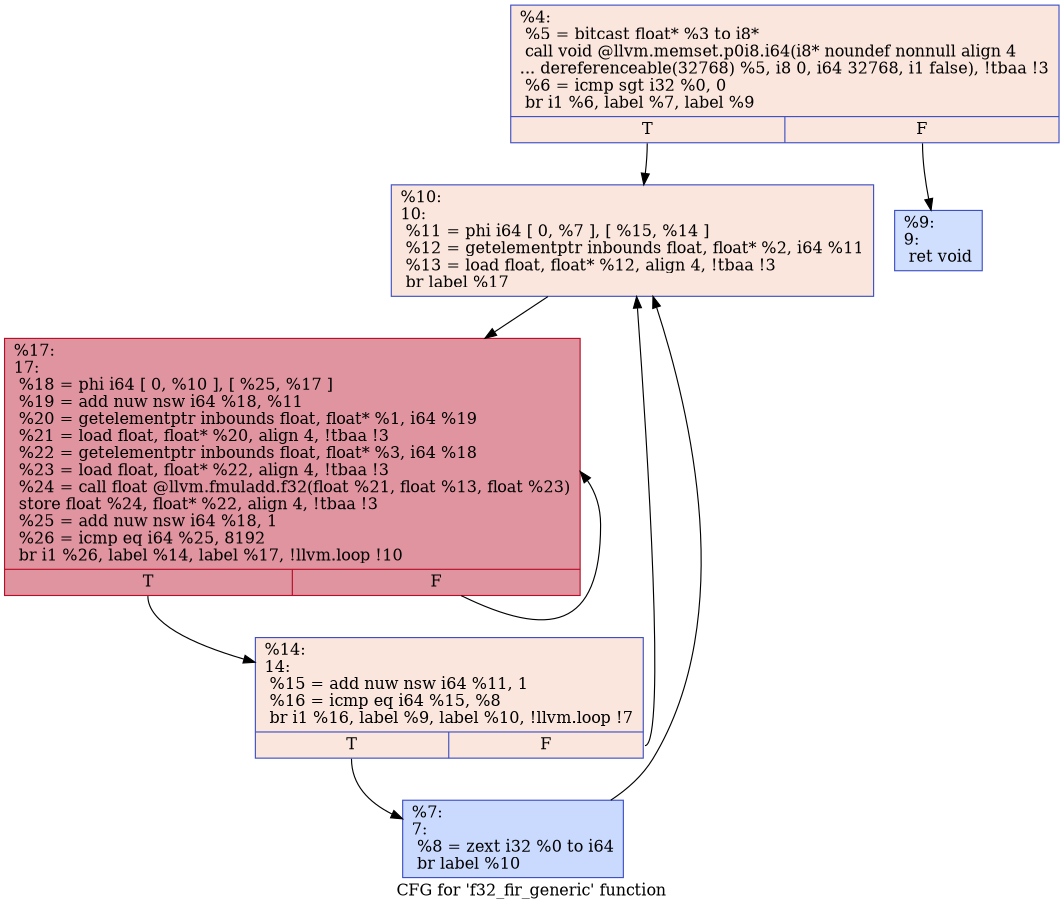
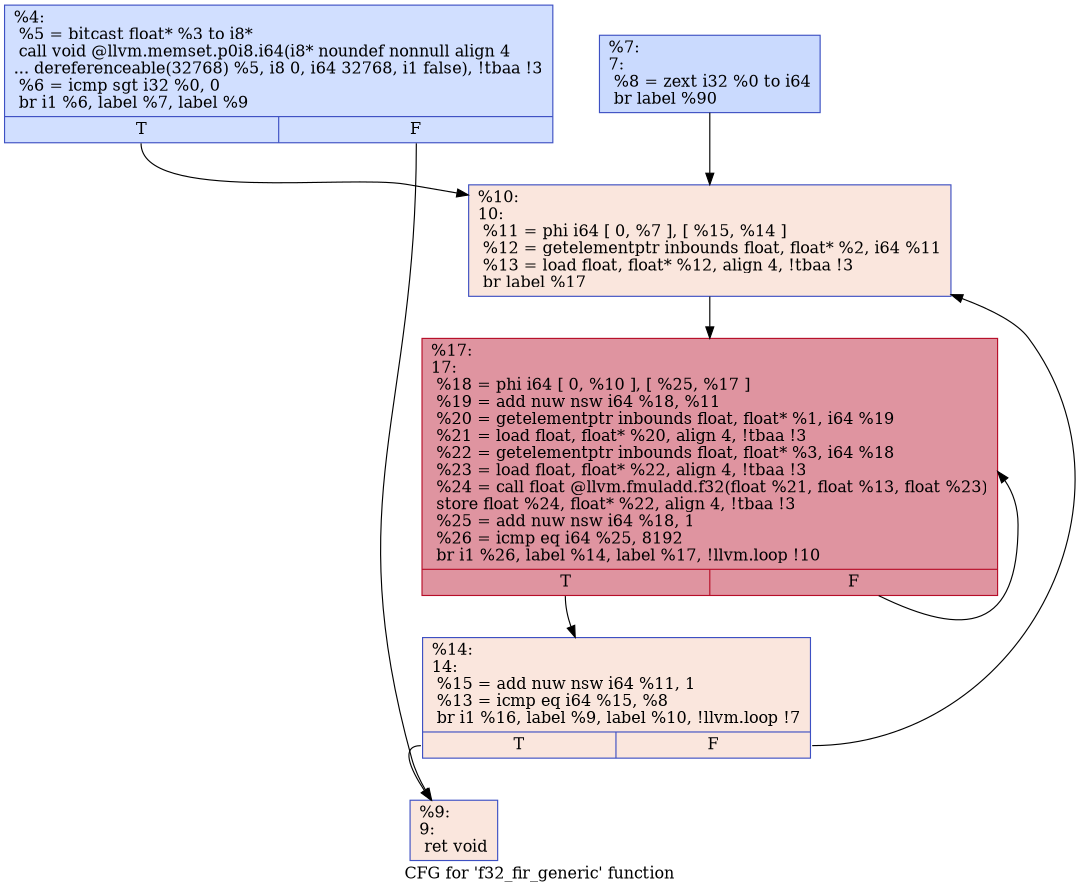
(785, 74) -> (279, 74)
(938, 241) -> (454, 830)
(383, 701) -> (550, 701)
(363, 792) -> (411, 766)
(466, 864) -> (663, 99)
